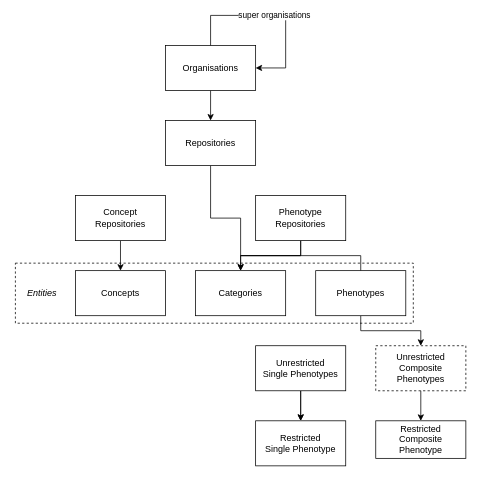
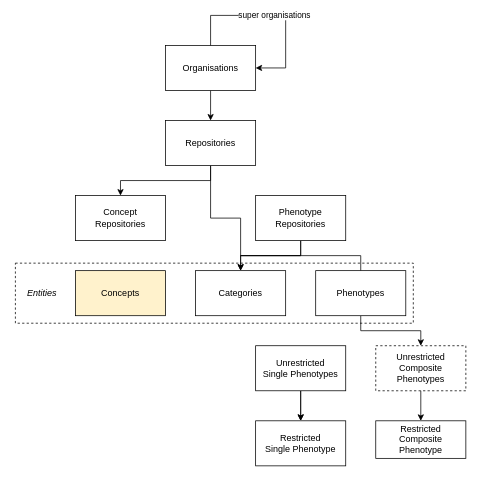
none -> (159, 180)
(120, 252) -> none
(120, 293) -> (120, 293)
